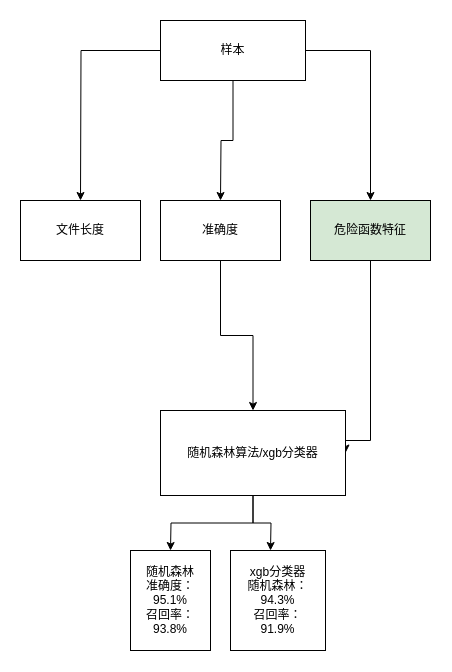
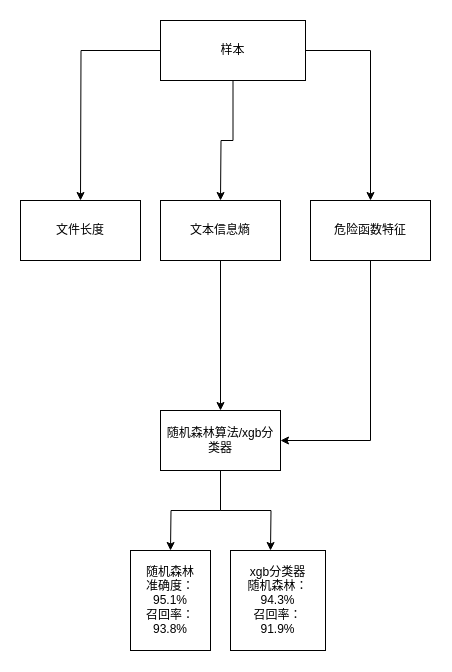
(221, 231) -> (221, 231)
(371, 231) -> (371, 231)
(253, 453) -> (221, 441)
